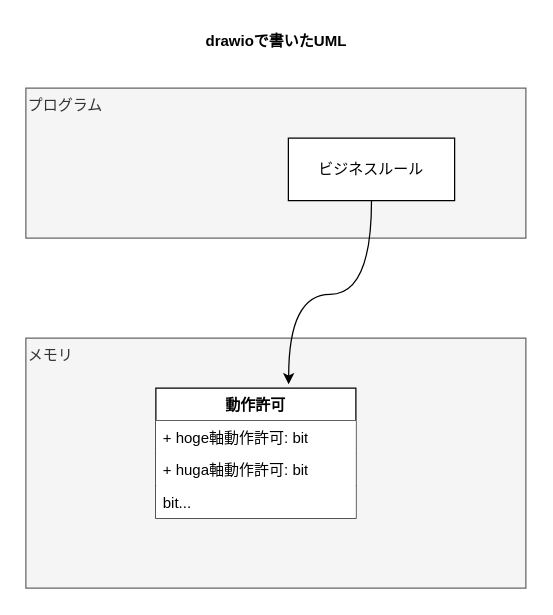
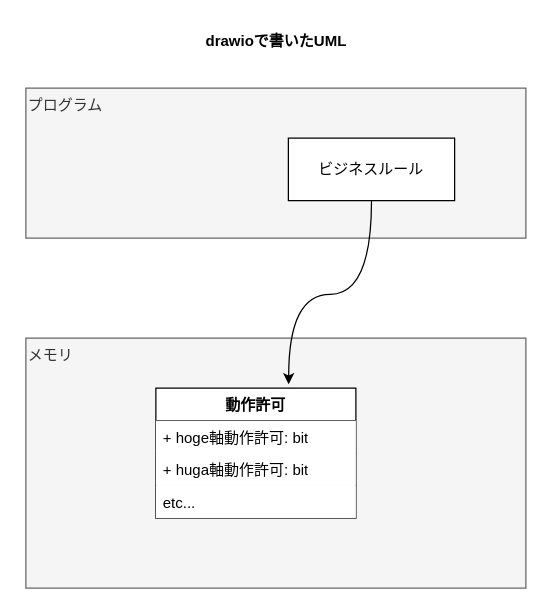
(181, 503) -> (182, 503)
